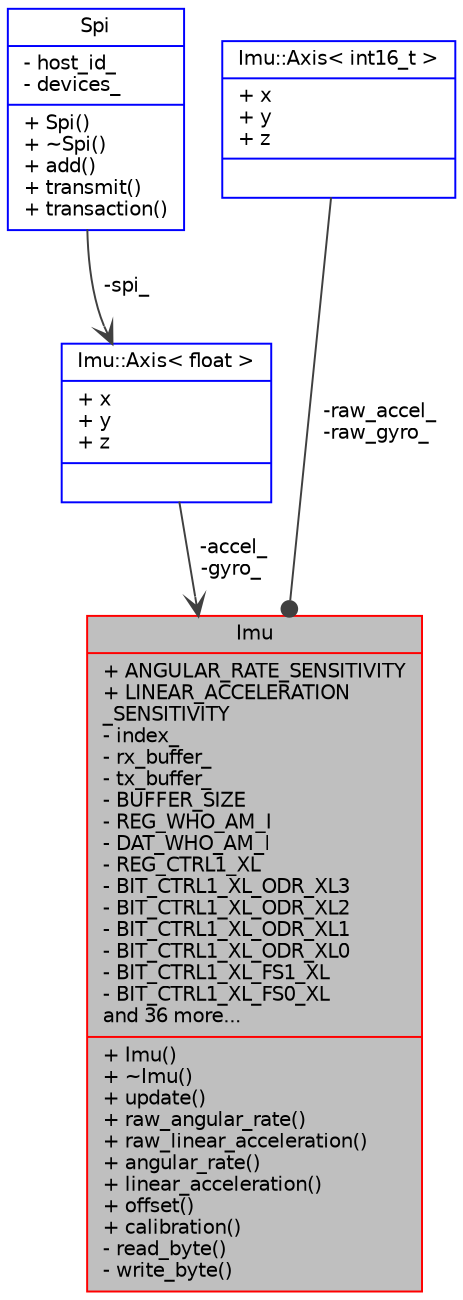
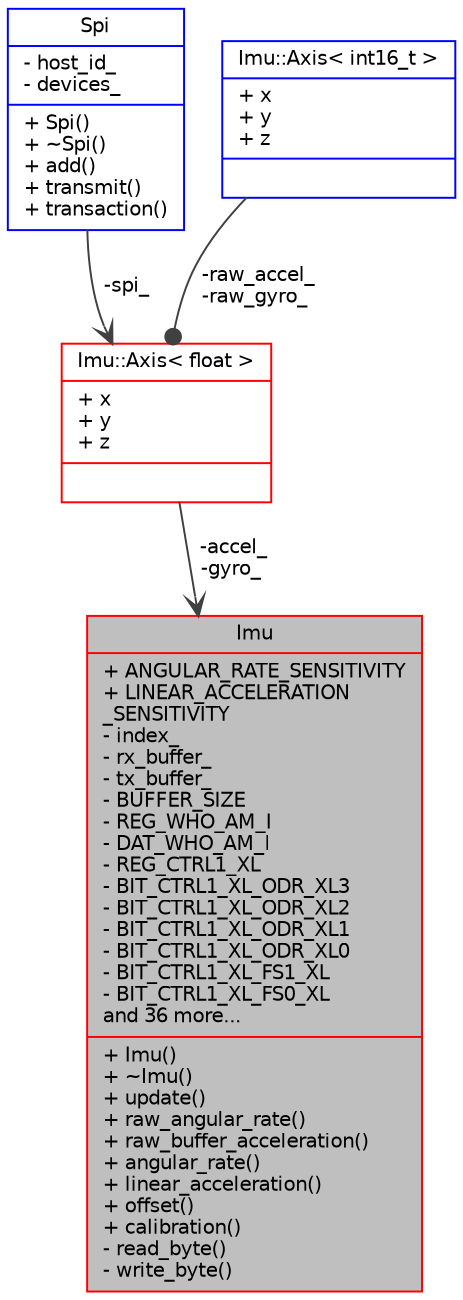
(311, 399) -> (200, 257)
(166, 423) -> (166, 423)
(236, 1142) -> (236, 1142)
